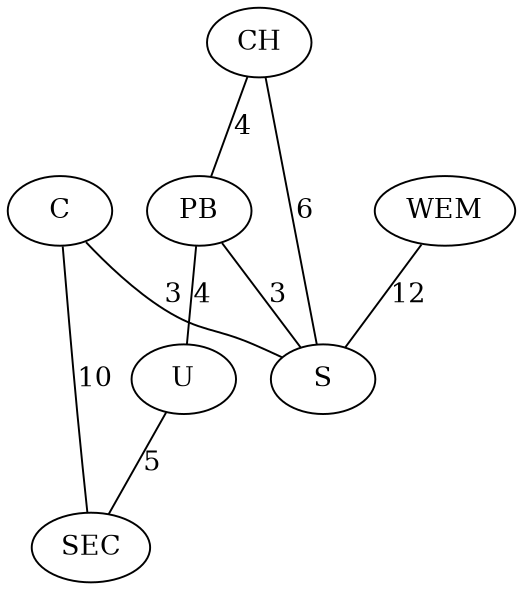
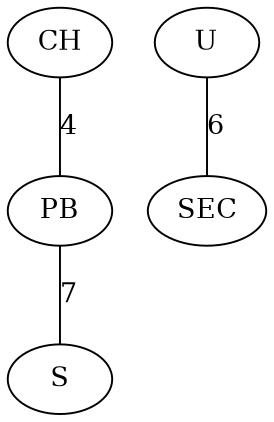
(60, 211) -> none
(291, 211) -> none
(445, 211) -> none
(192, 295) -> none
(279, 295) -> (70, 295)
(153, 463) -> (217, 127)
